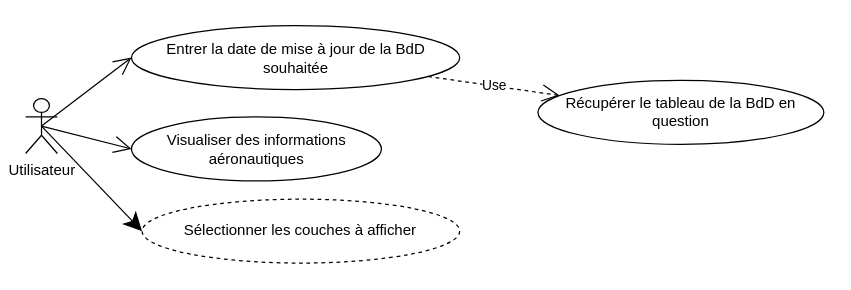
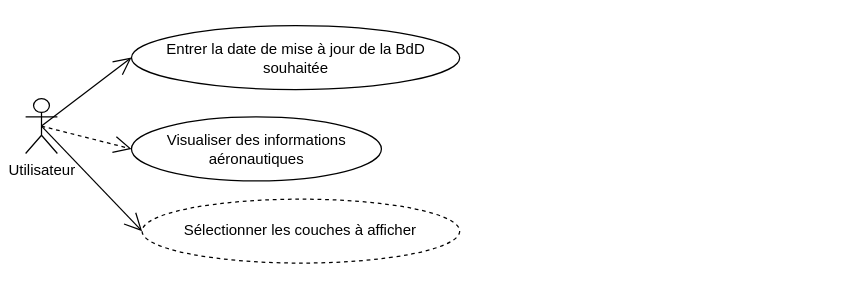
(493, 86) -> none
(681, 112) -> none
(87, 138) -> (87, 138)
(131, 220) -> (135, 223)
